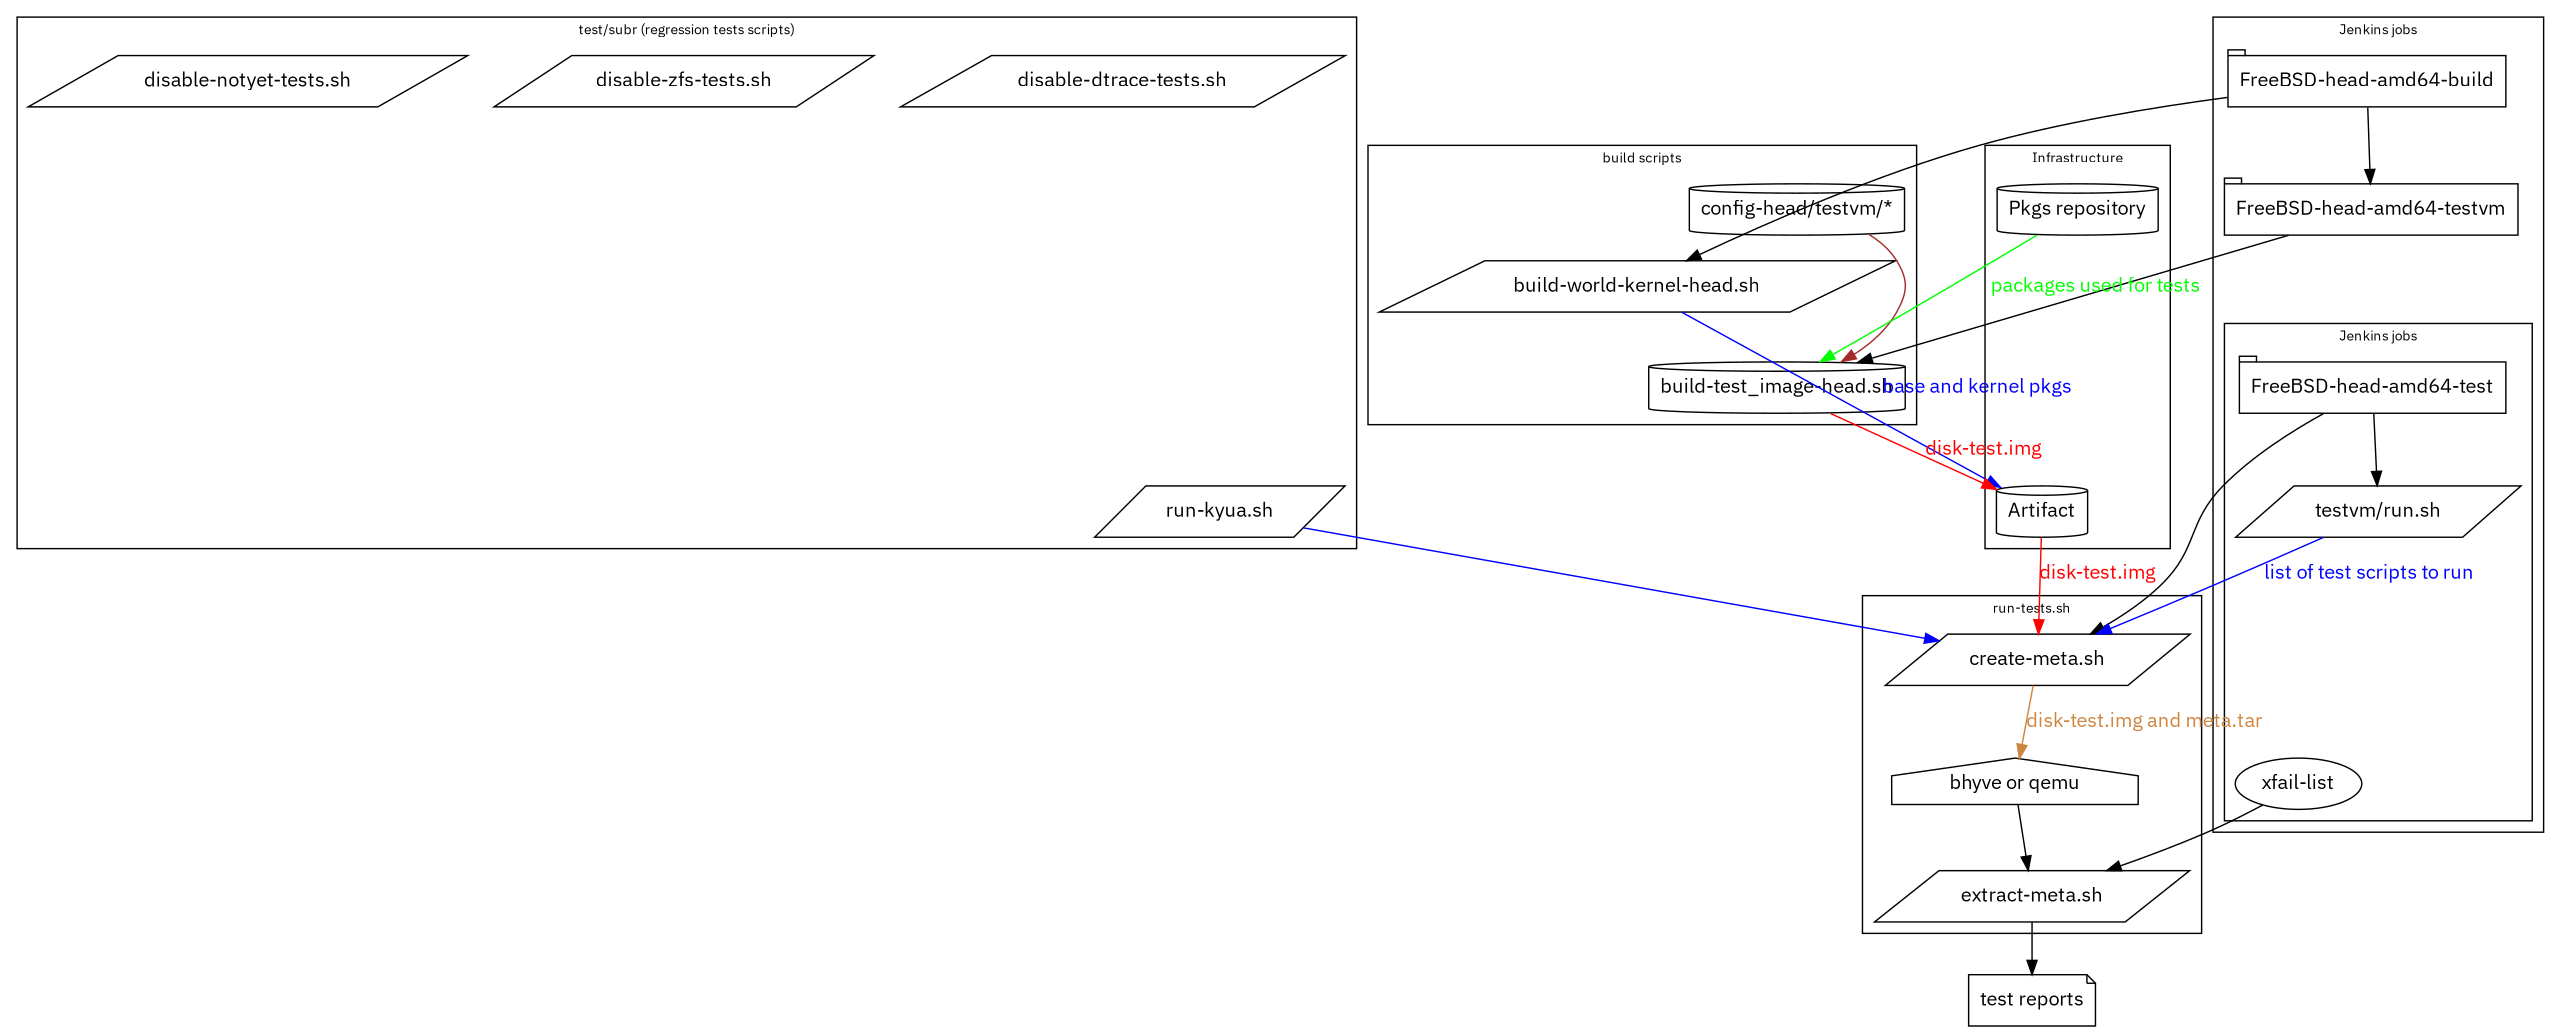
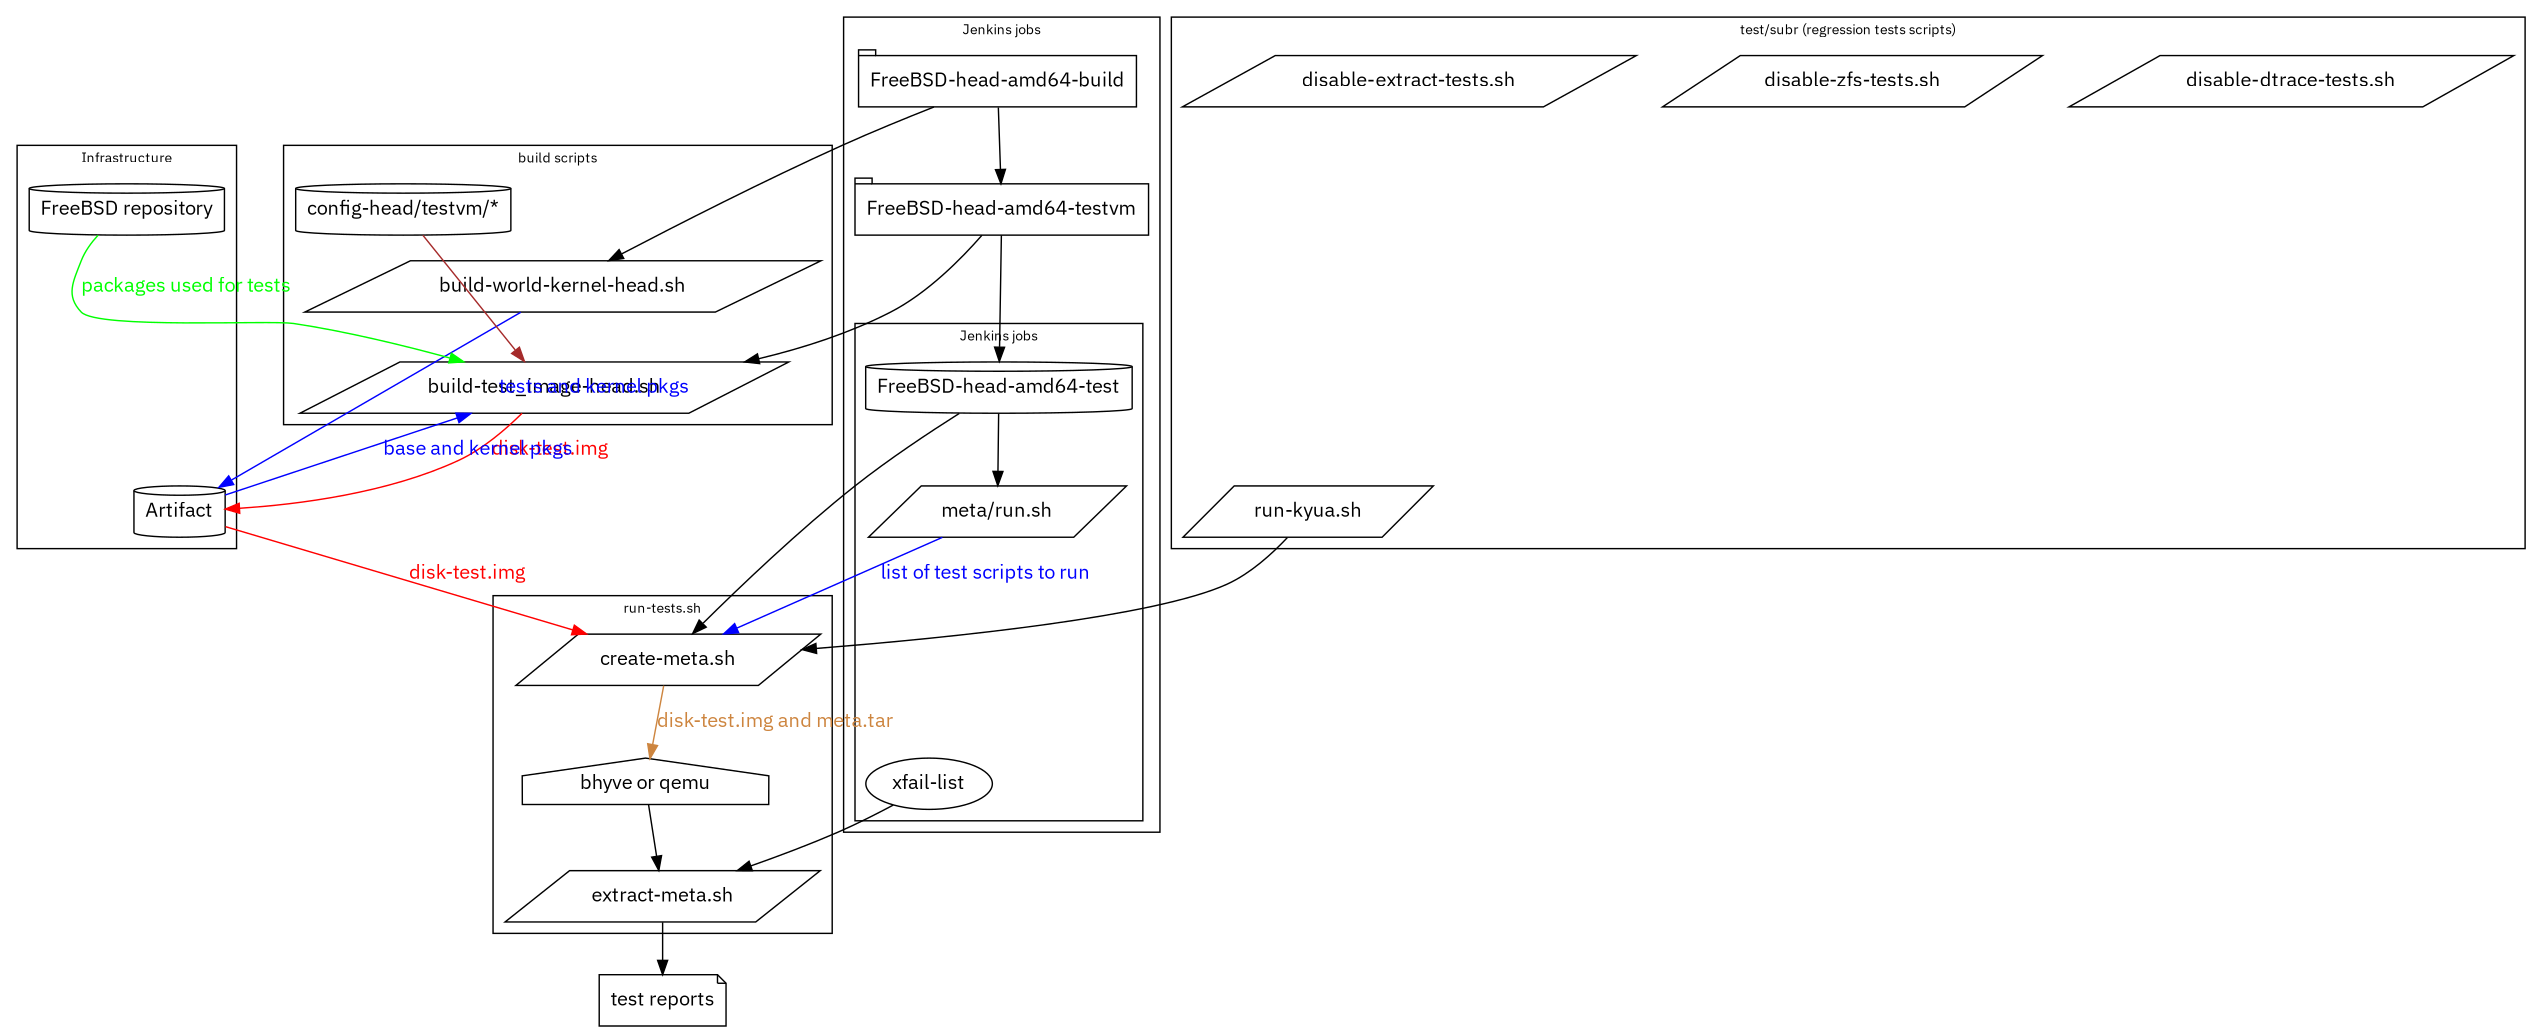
(248, 81) -> (1409, 81)
(2078, 209) -> (127, 209)
none -> (1000, 291)
(1777, 388) -> (544, 388)
(1977, 388) -> (594, 388)
(2373, 388) -> (999, 388)
none -> (341, 456)
(2378, 512) -> (997, 512)
(1614, 583) -> (1062, 622)
